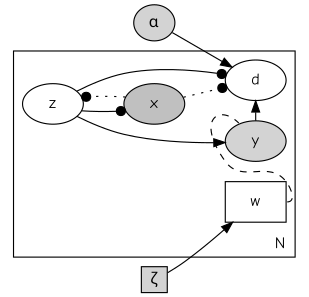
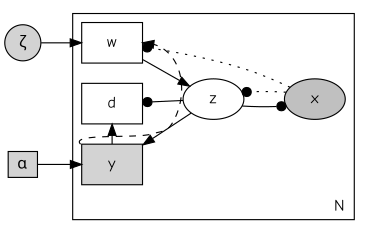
(154, 23) -> (23, 164)
(192, 44) -> (54, 164)
none -> (161, 70)
(256, 80) -> (112, 104)
(201, 93) -> (222, 63)
(256, 141) -> (112, 164)
(154, 280) -> (23, 43)
